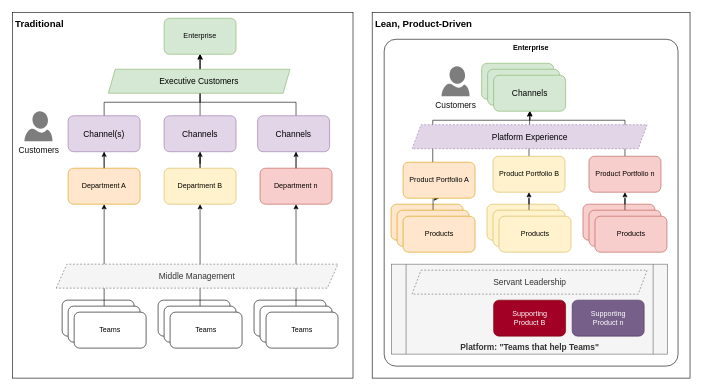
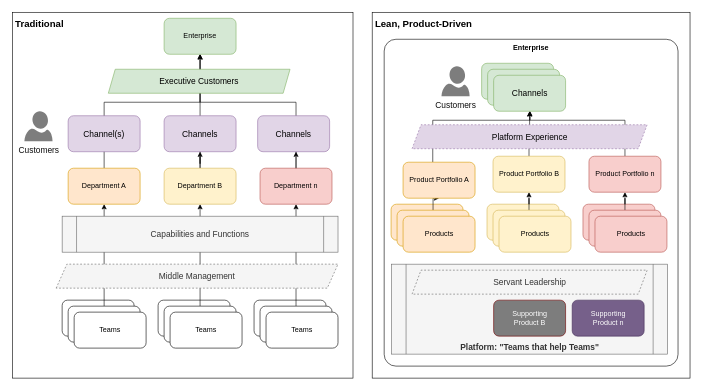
(104, 169) -> none
none -> (200, 234)
(530, 318) -> (530, 318)
